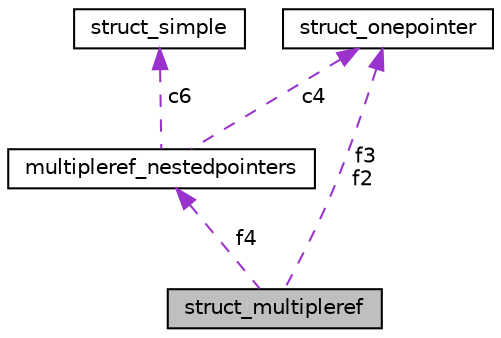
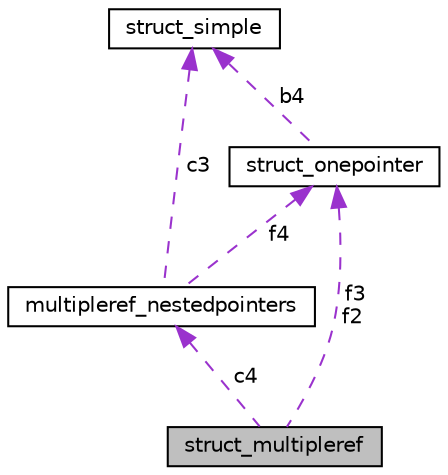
(177, 98) -> (196, 167)
(311, 98) -> (276, 236)
none -> (272, 105)
(243, 240) -> (243, 378)
